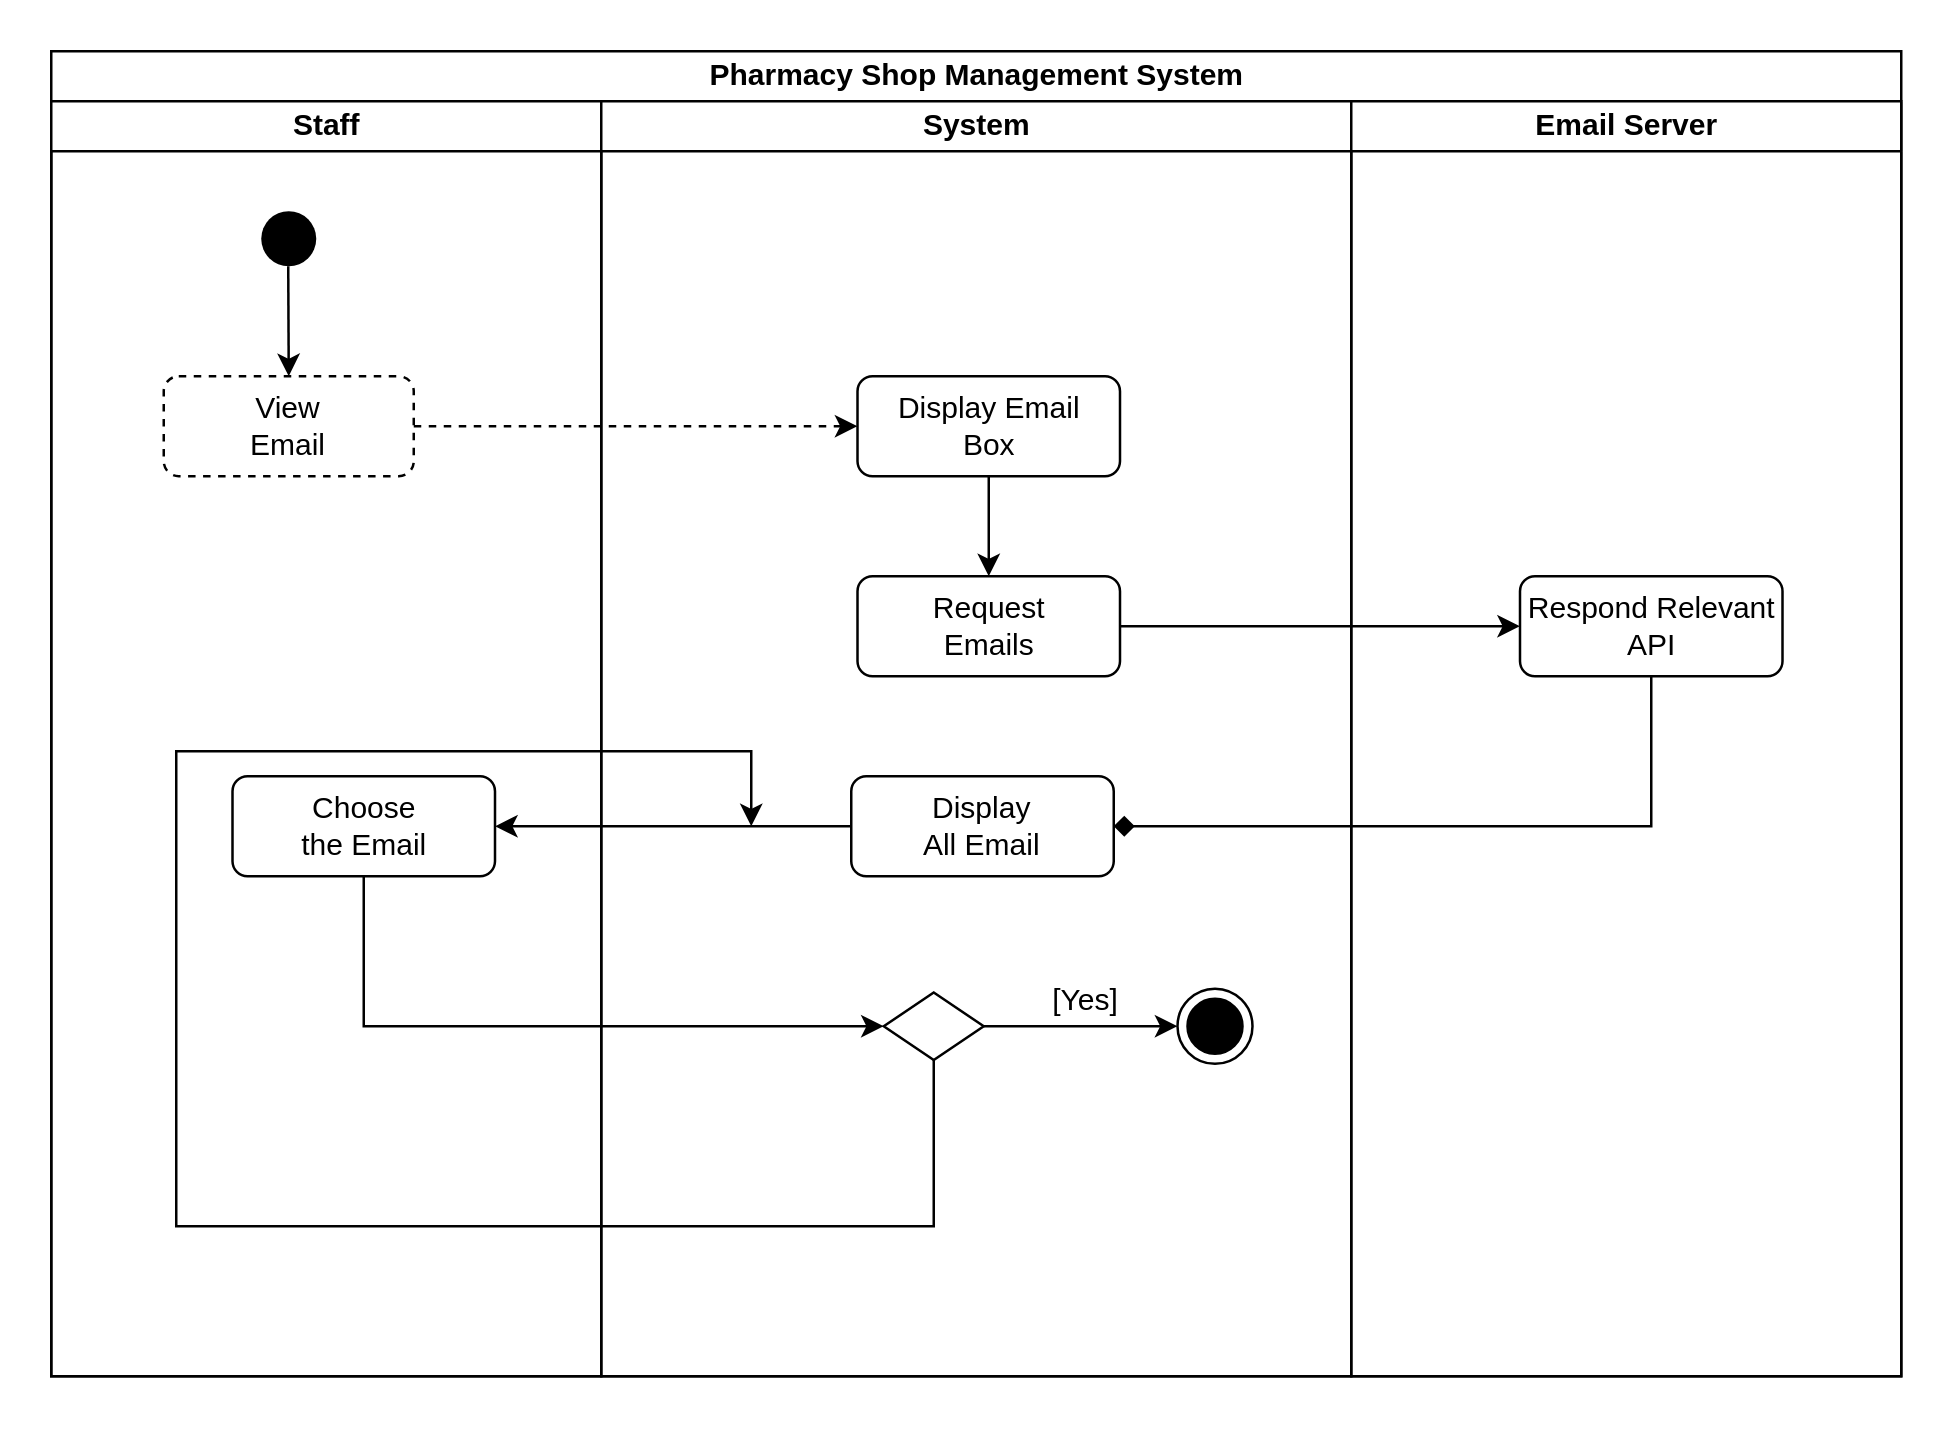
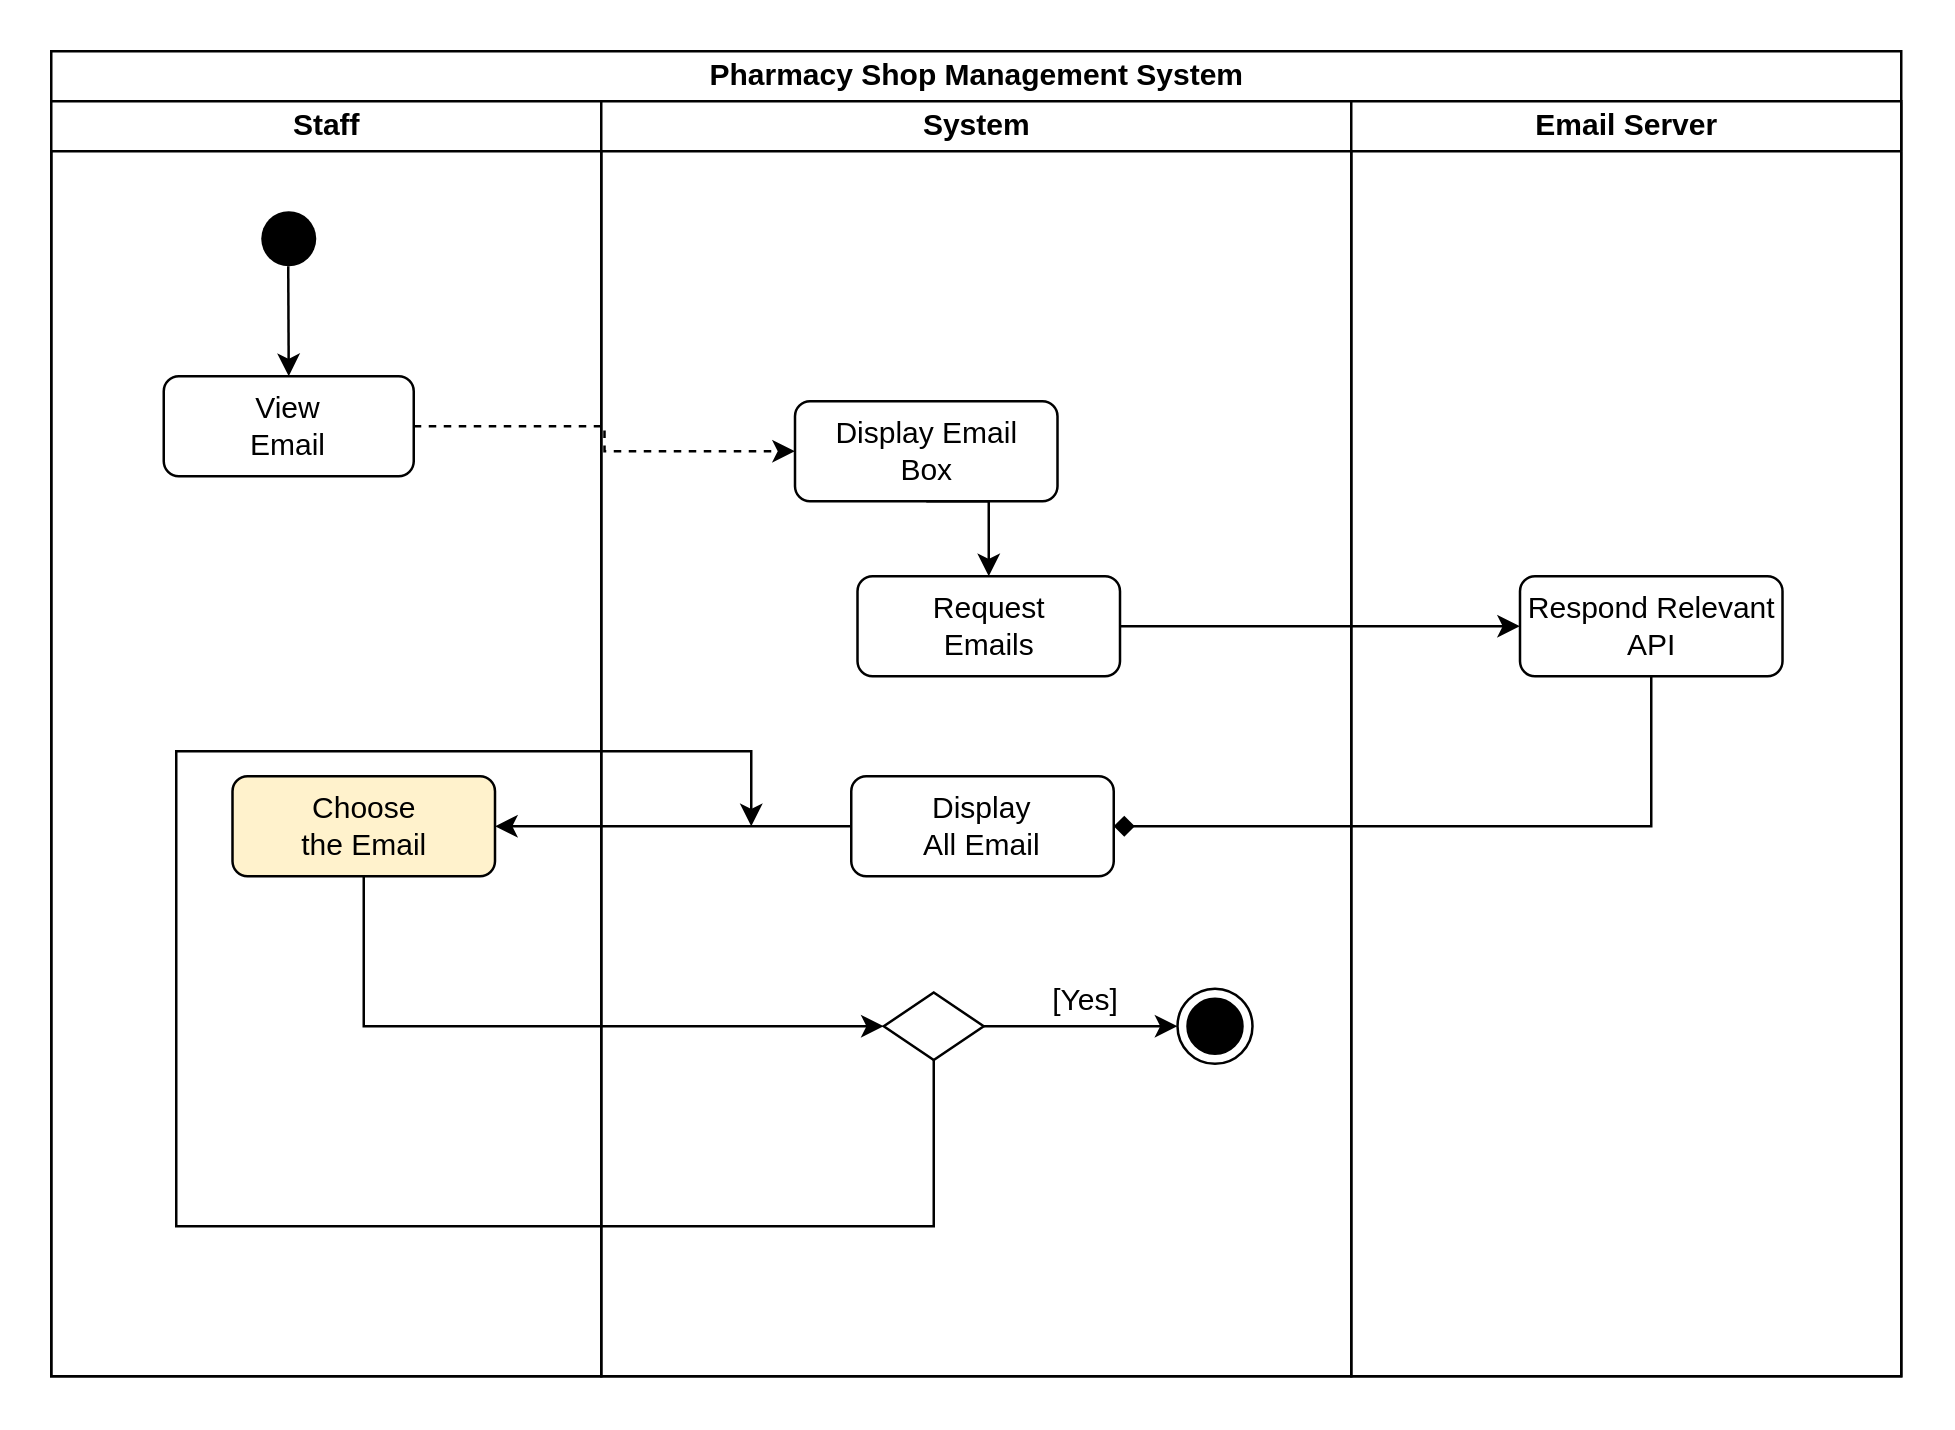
(289, 426) -> (289, 426)
(989, 426) -> (926, 451)
(364, 826) -> (364, 826)
